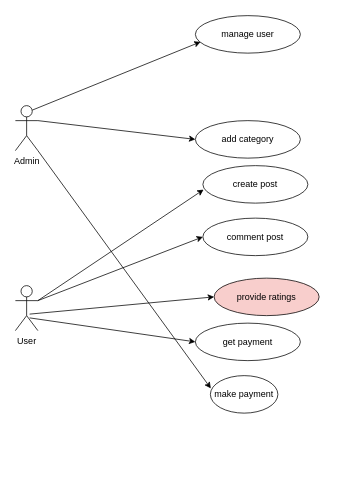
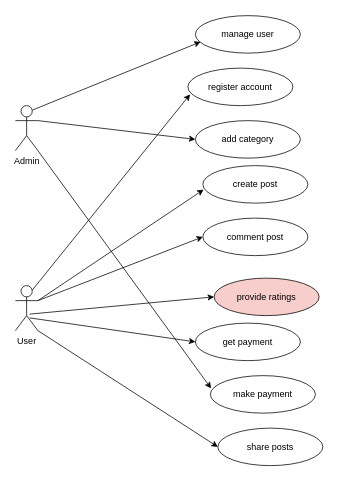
none -> (240, 87)
none -> (110, 194)
none -> (125, 387)
(244, 394) -> (263, 394)
none -> (270, 447)
